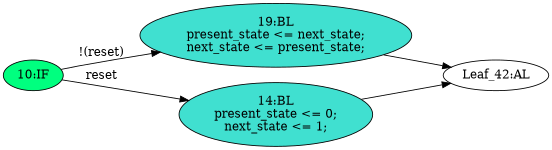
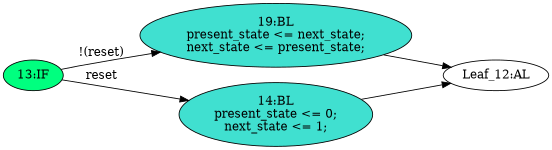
(33, 75) -> (33, 75)
(496, 75) -> (496, 75)
